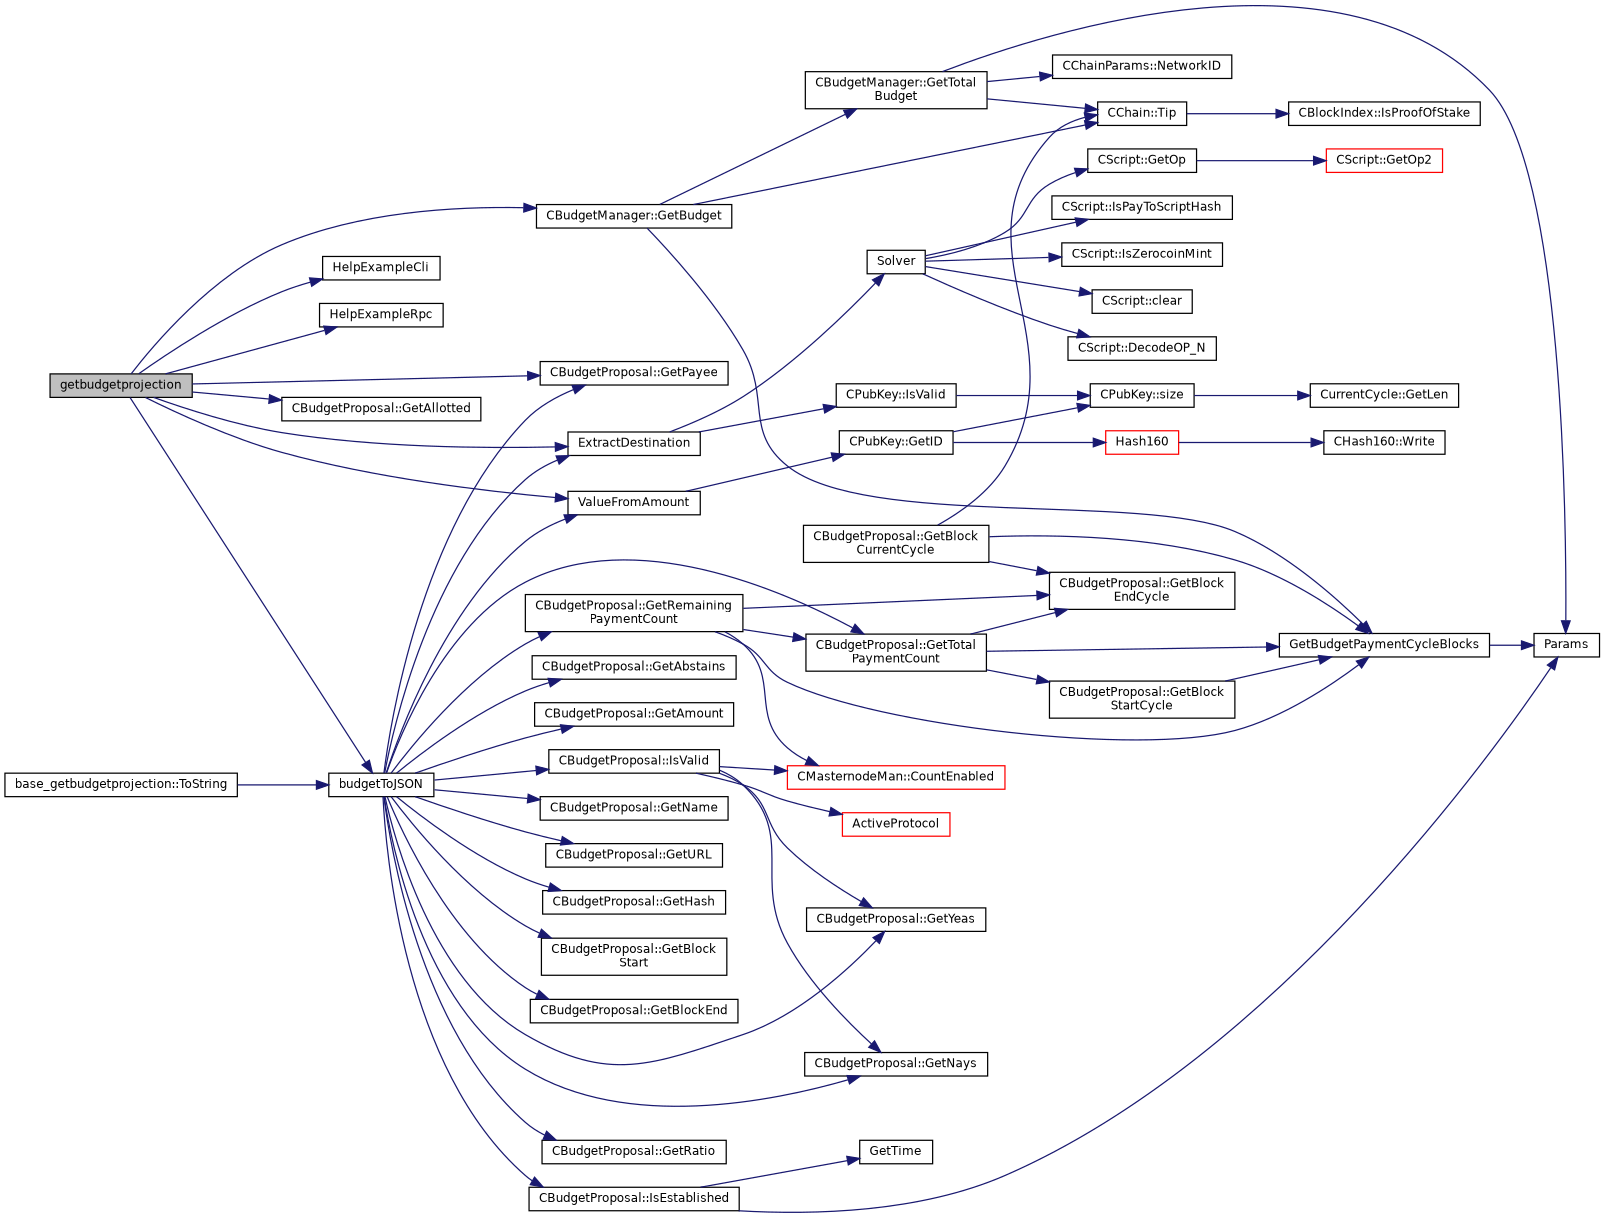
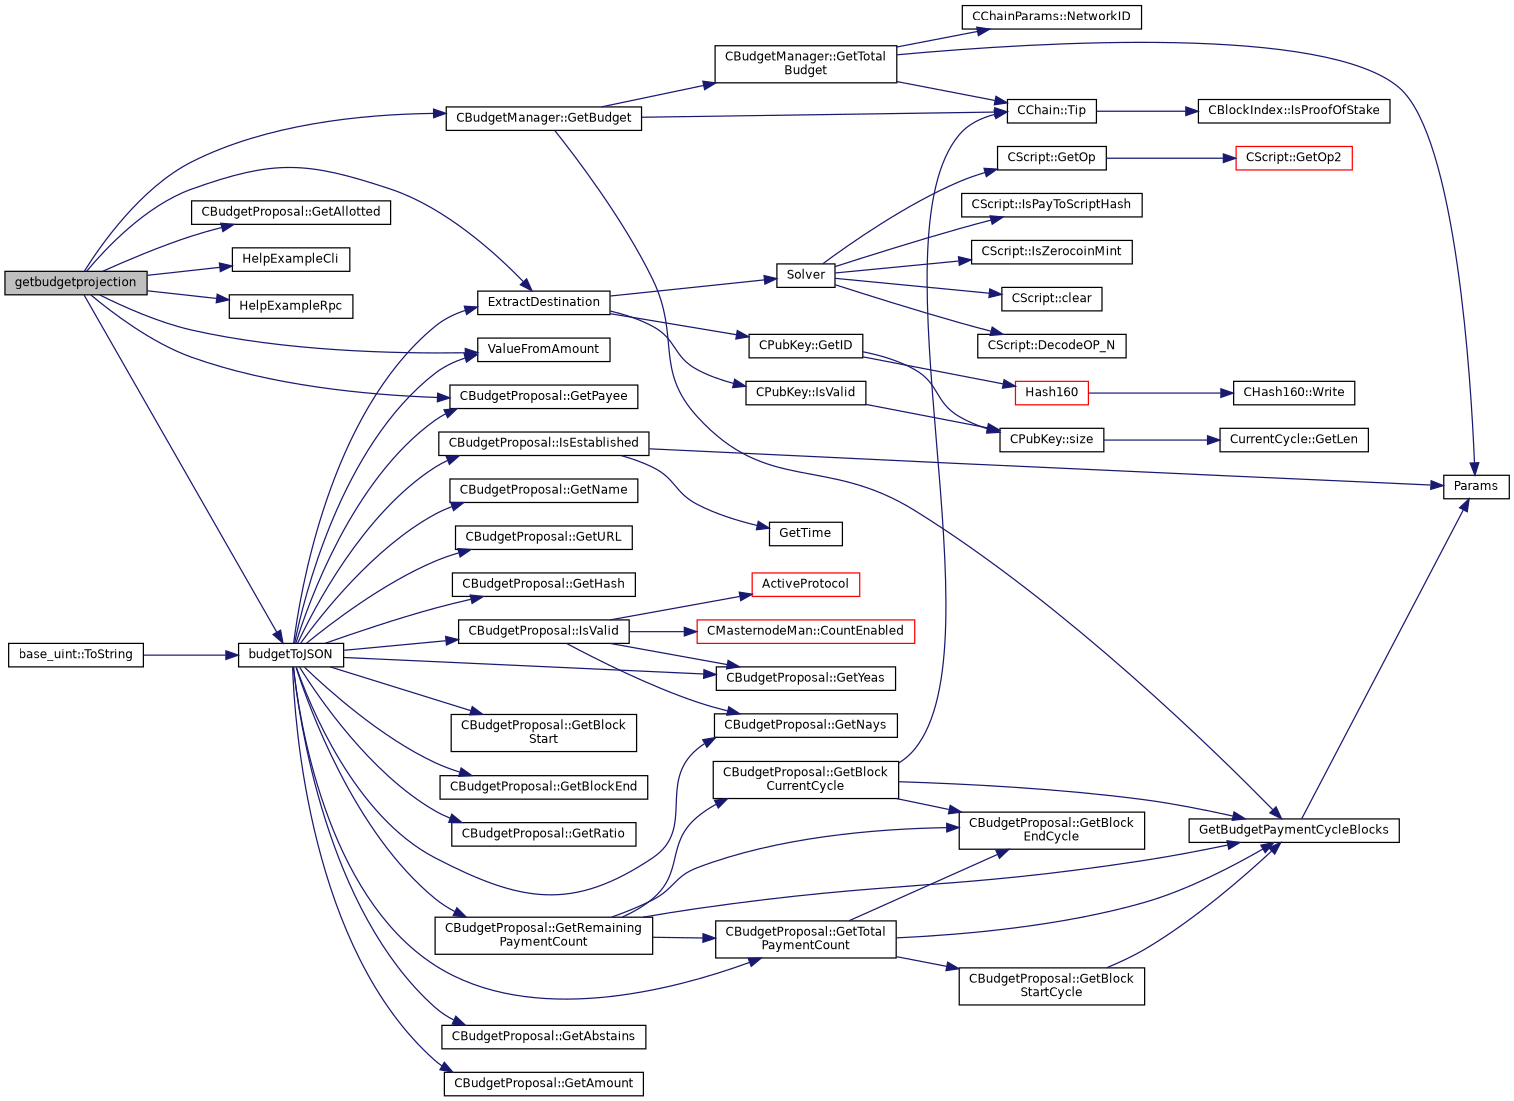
(759, 474) -> (677, 325)
(765, 697) -> (673, 864)
(121, 785) -> (76, 655)
